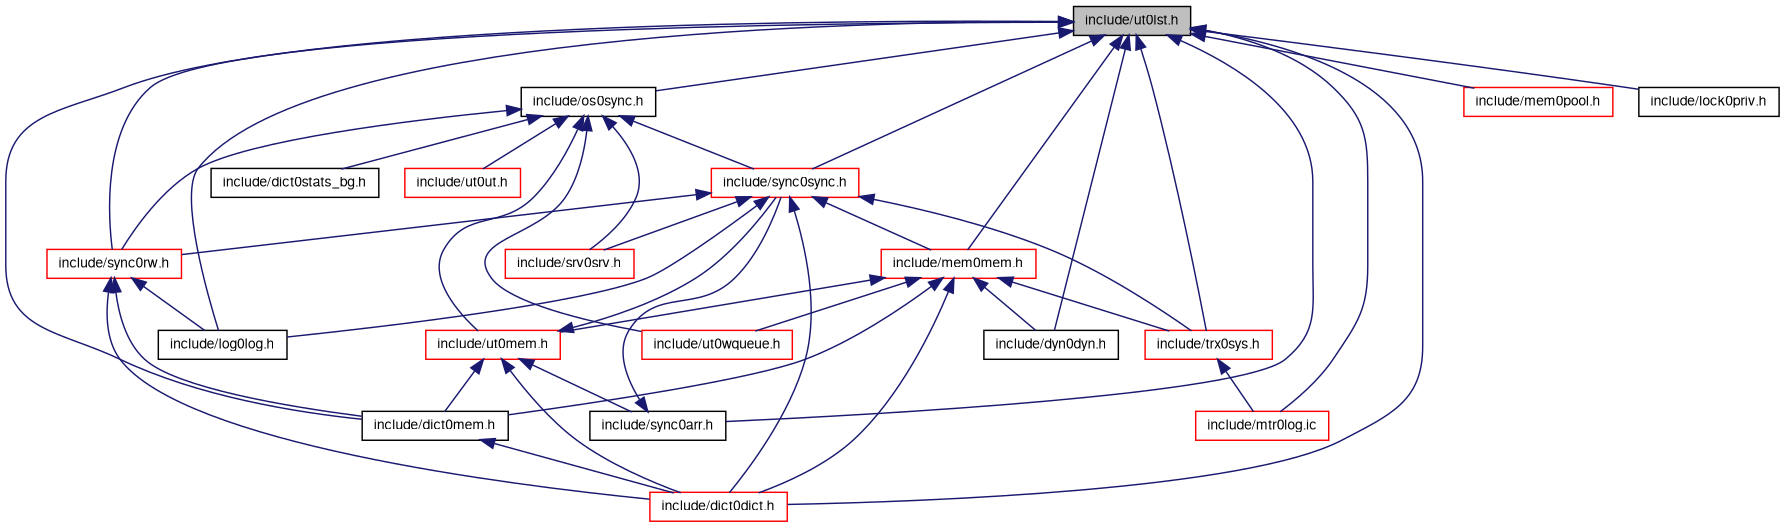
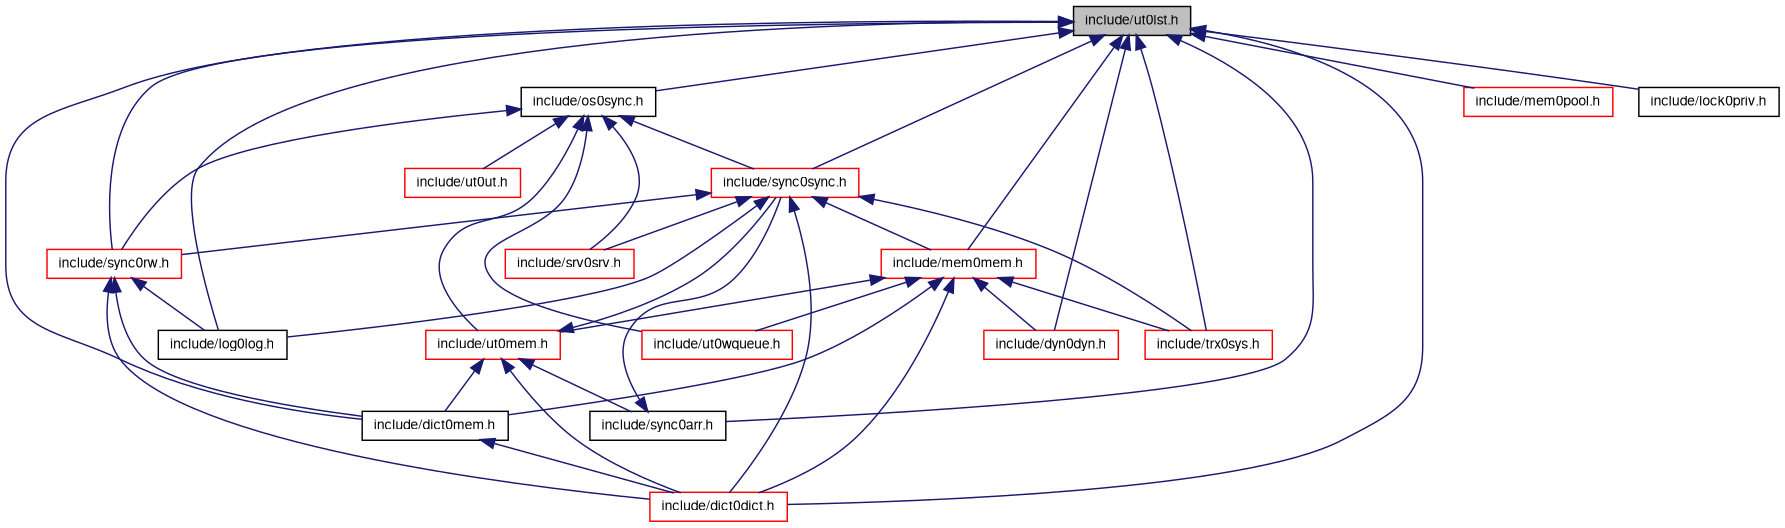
(295, 183) -> none
(1051, 345) -> (1051, 345)
(1262, 426) -> none
